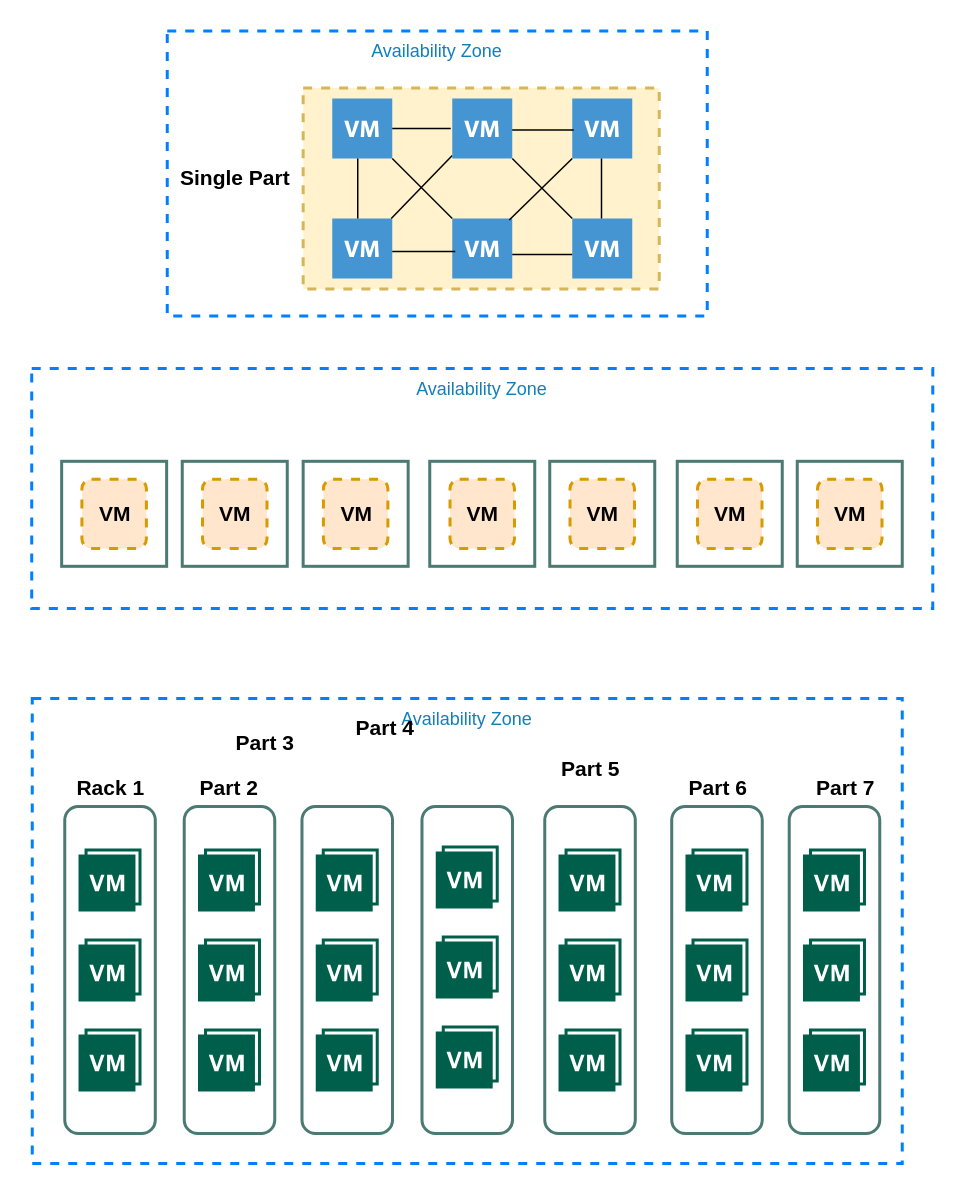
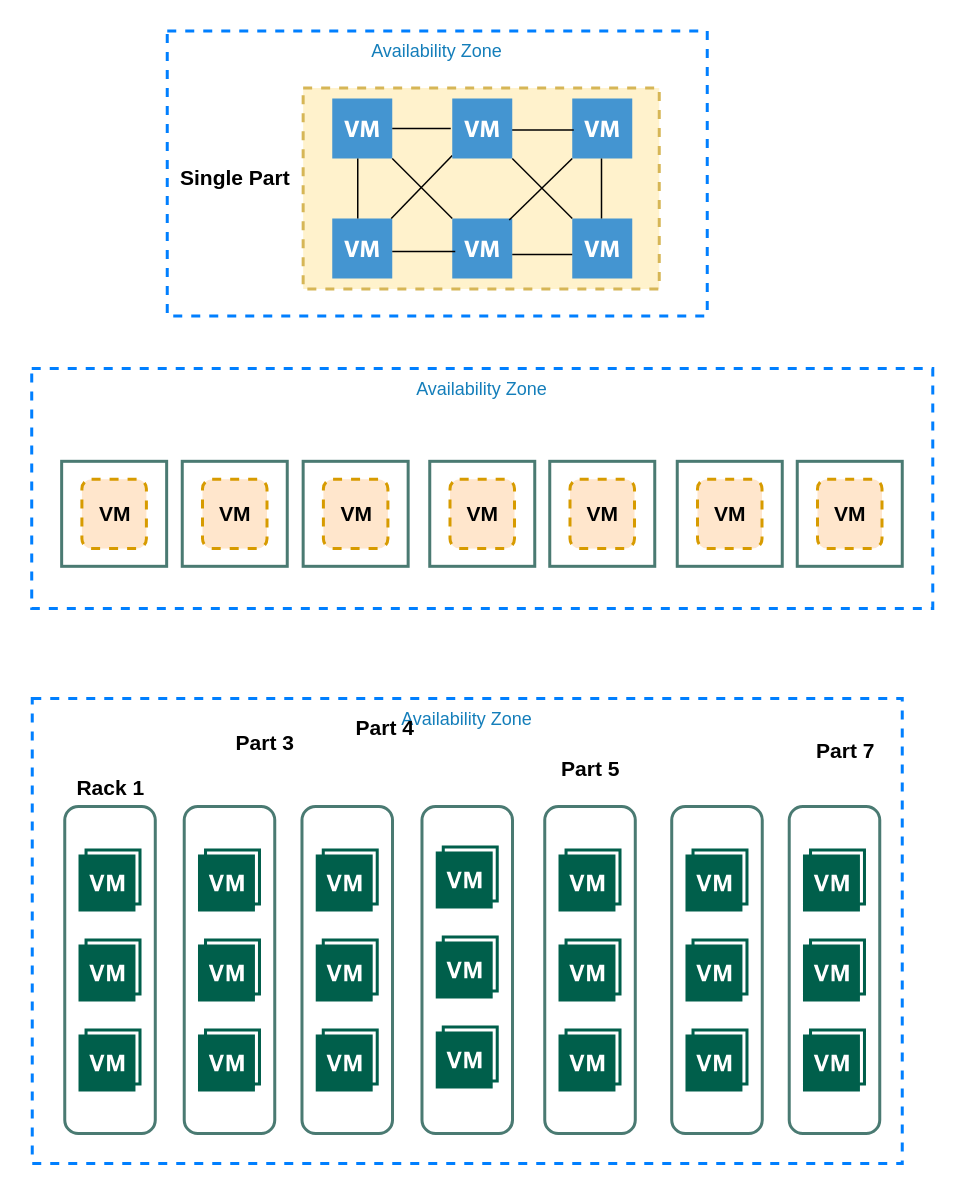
(228, 788) -> none
(717, 788) -> none
(845, 788) -> (845, 751)
